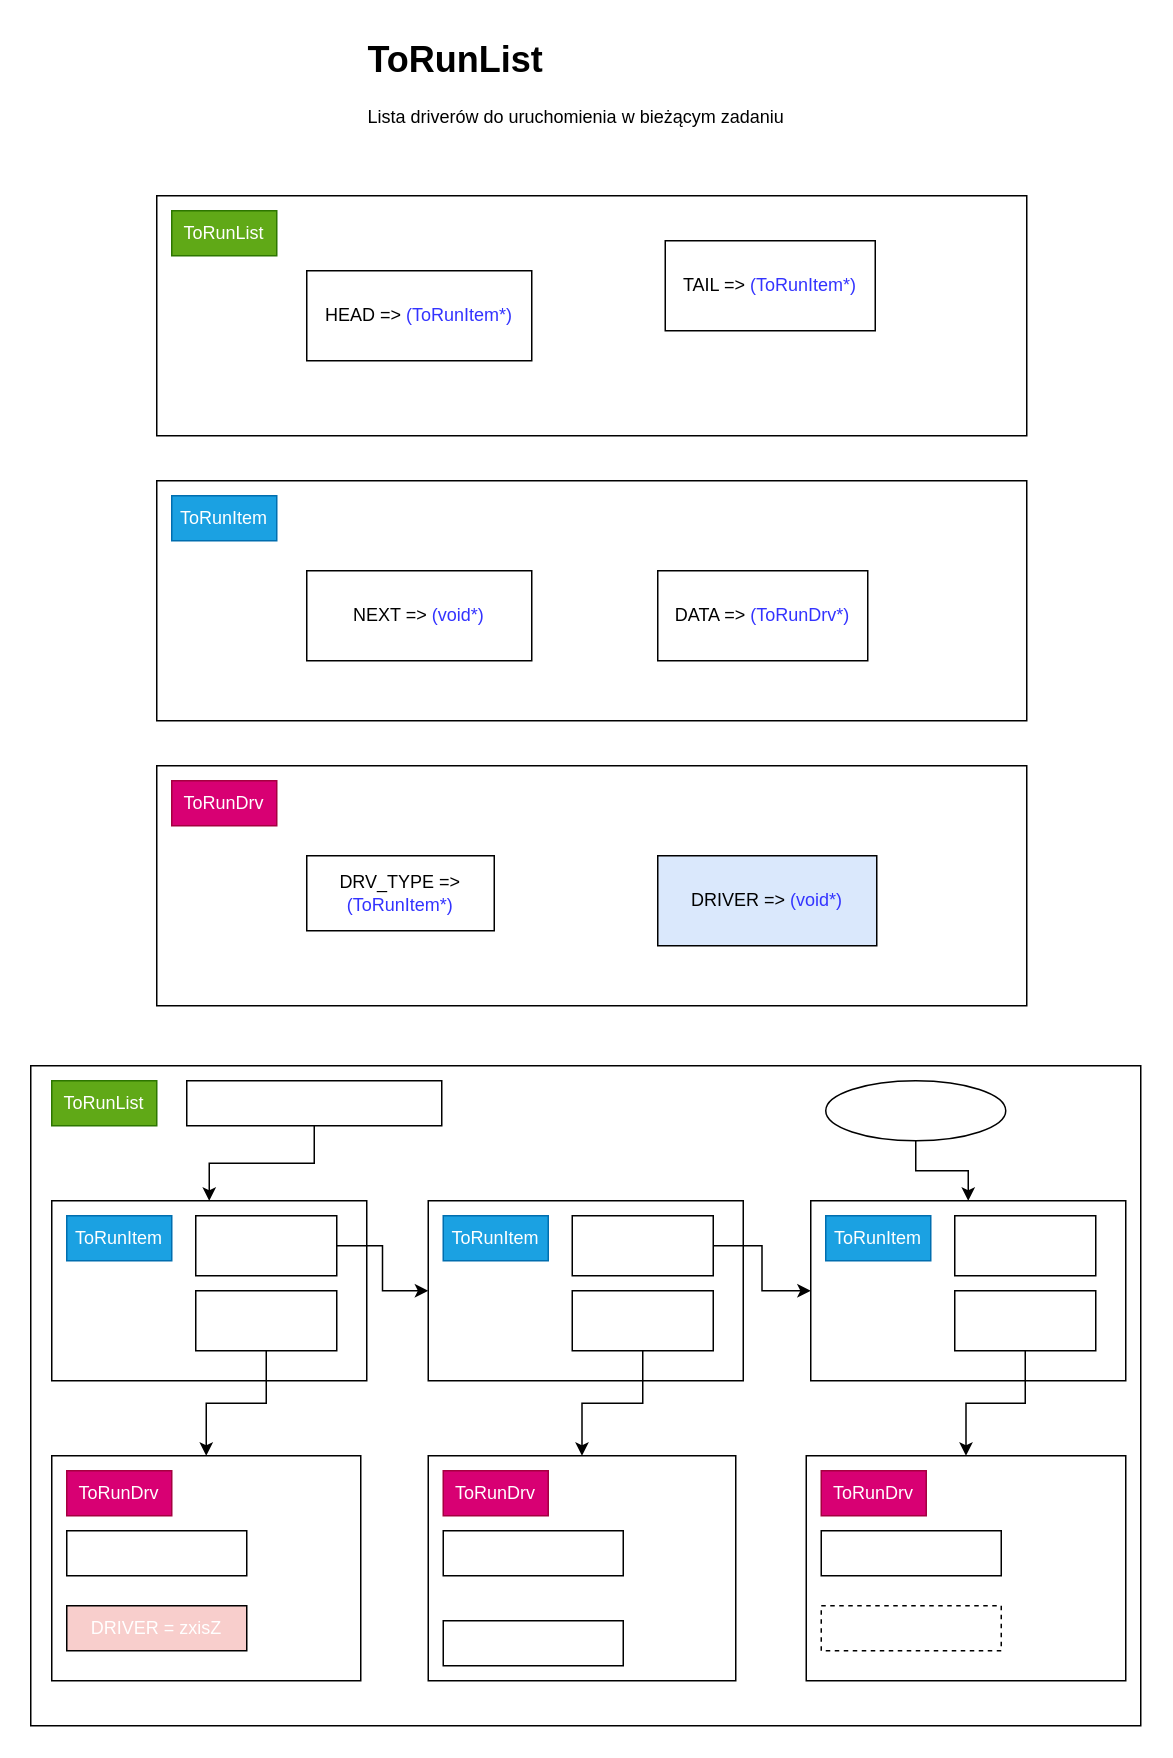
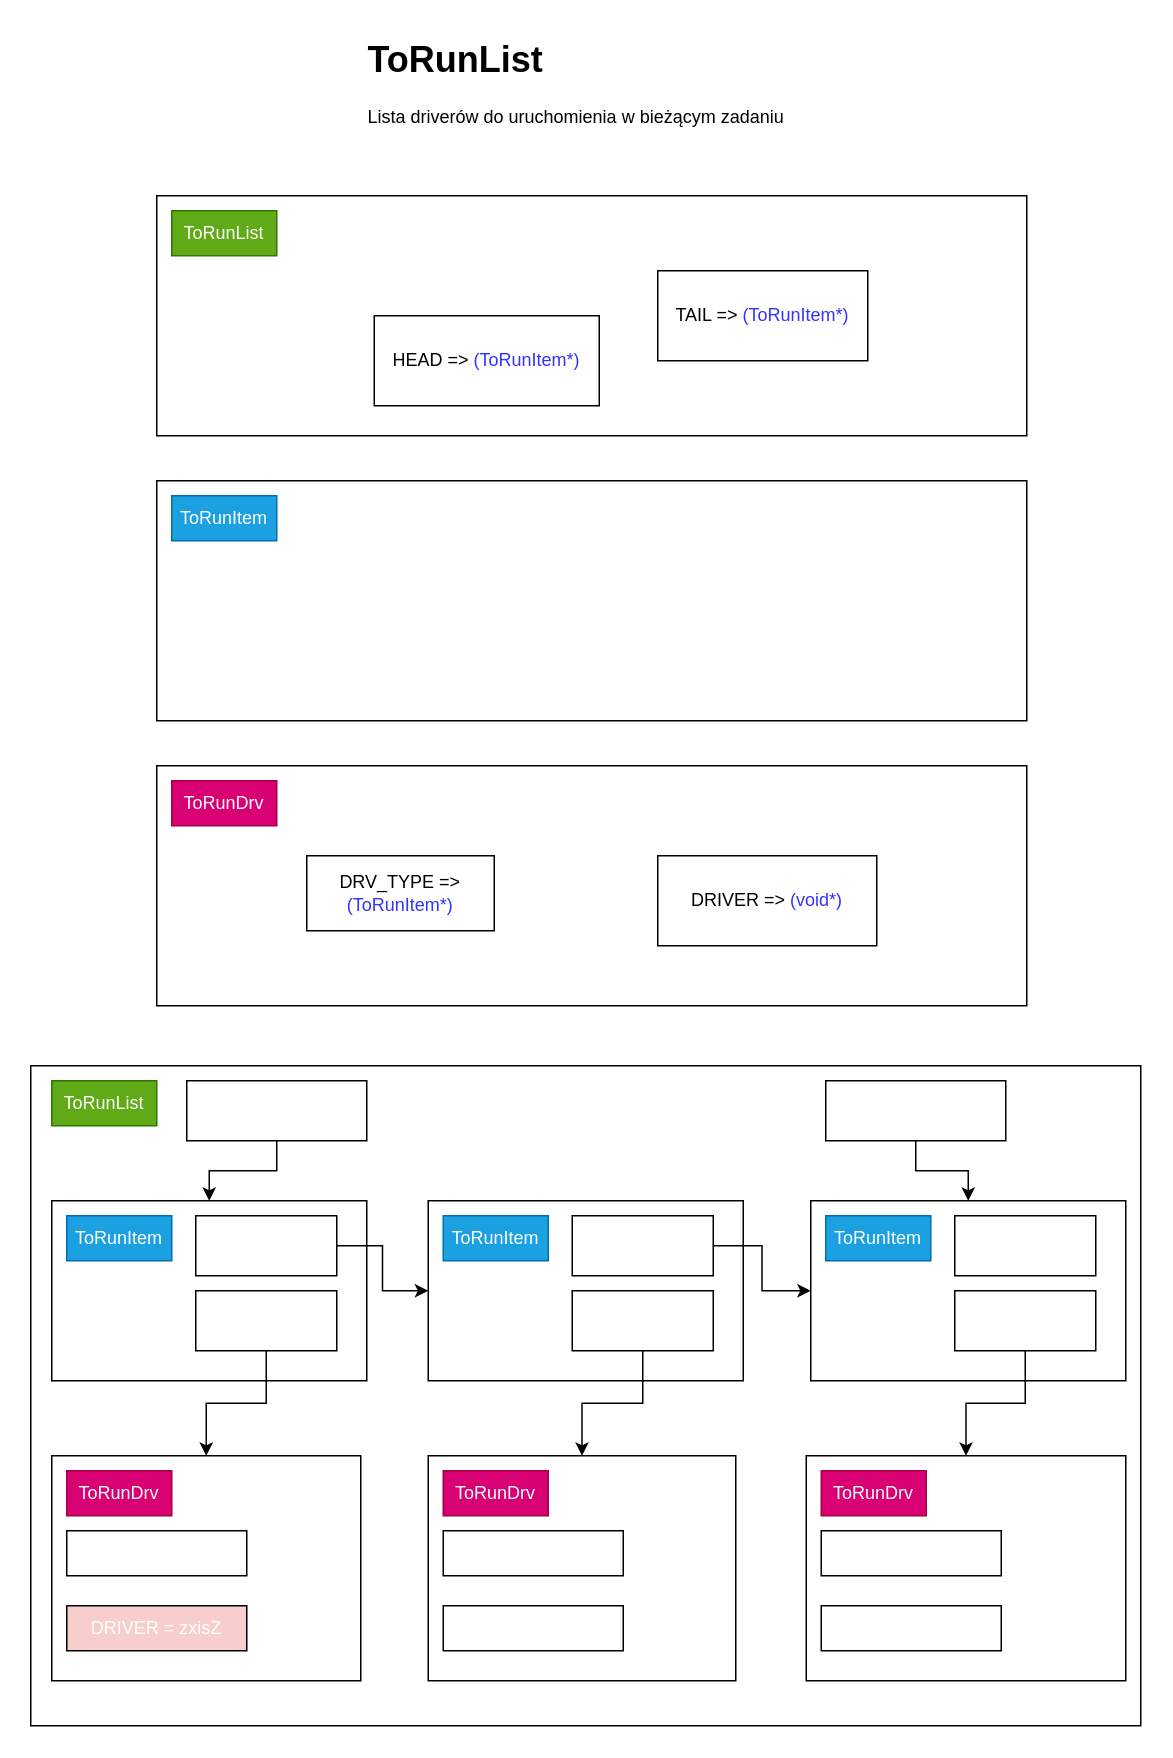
(770, 286) -> (763, 316)
(419, 316) -> (487, 361)
(419, 616) -> none
(763, 616) -> none
(767, 901) -> (767, 901)
(314, 1103) -> (277, 1111)
(916, 1111) -> (916, 1111)
(911, 1628) -> (911, 1628)
(533, 1643) -> (533, 1628)
